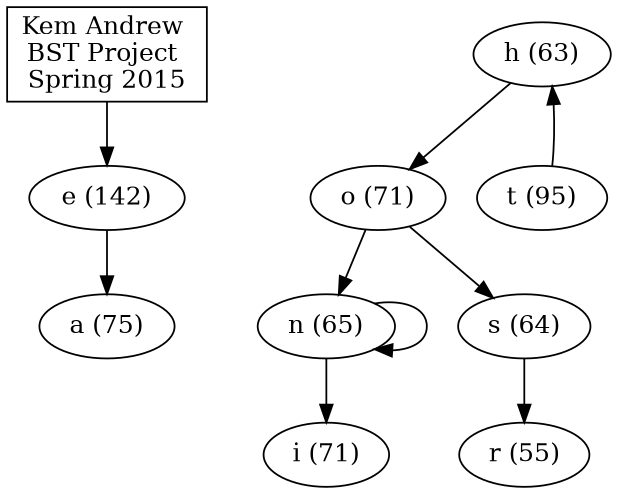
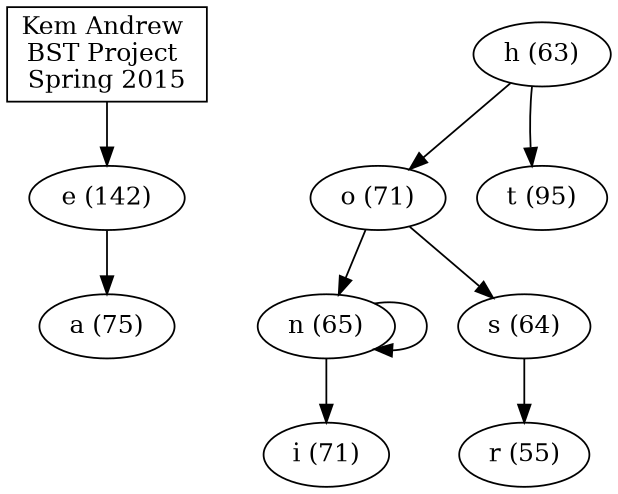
(554, 135) -> (530, 117)
